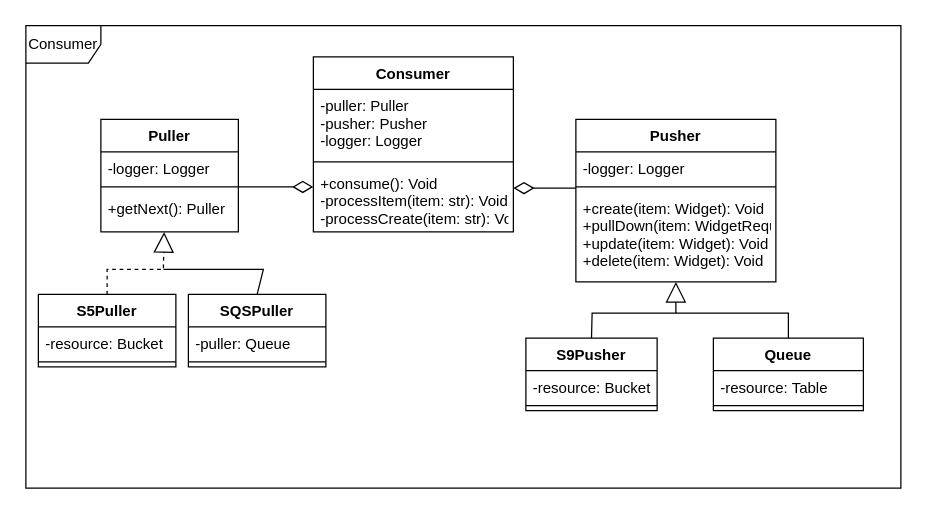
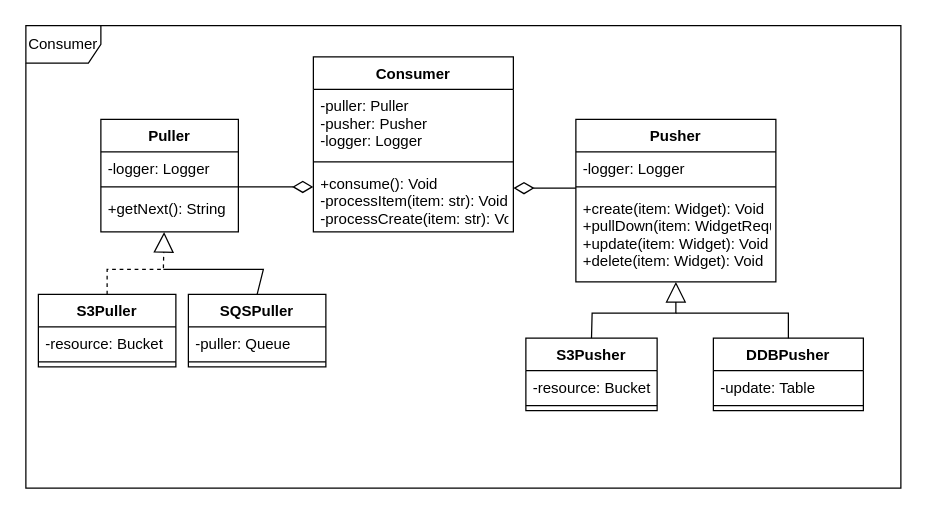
(175, 209) -> (177, 209)
(106, 311) -> (106, 311)
(591, 355) -> (591, 355)
(788, 355) -> (788, 355)
(781, 388) -> (773, 388)
